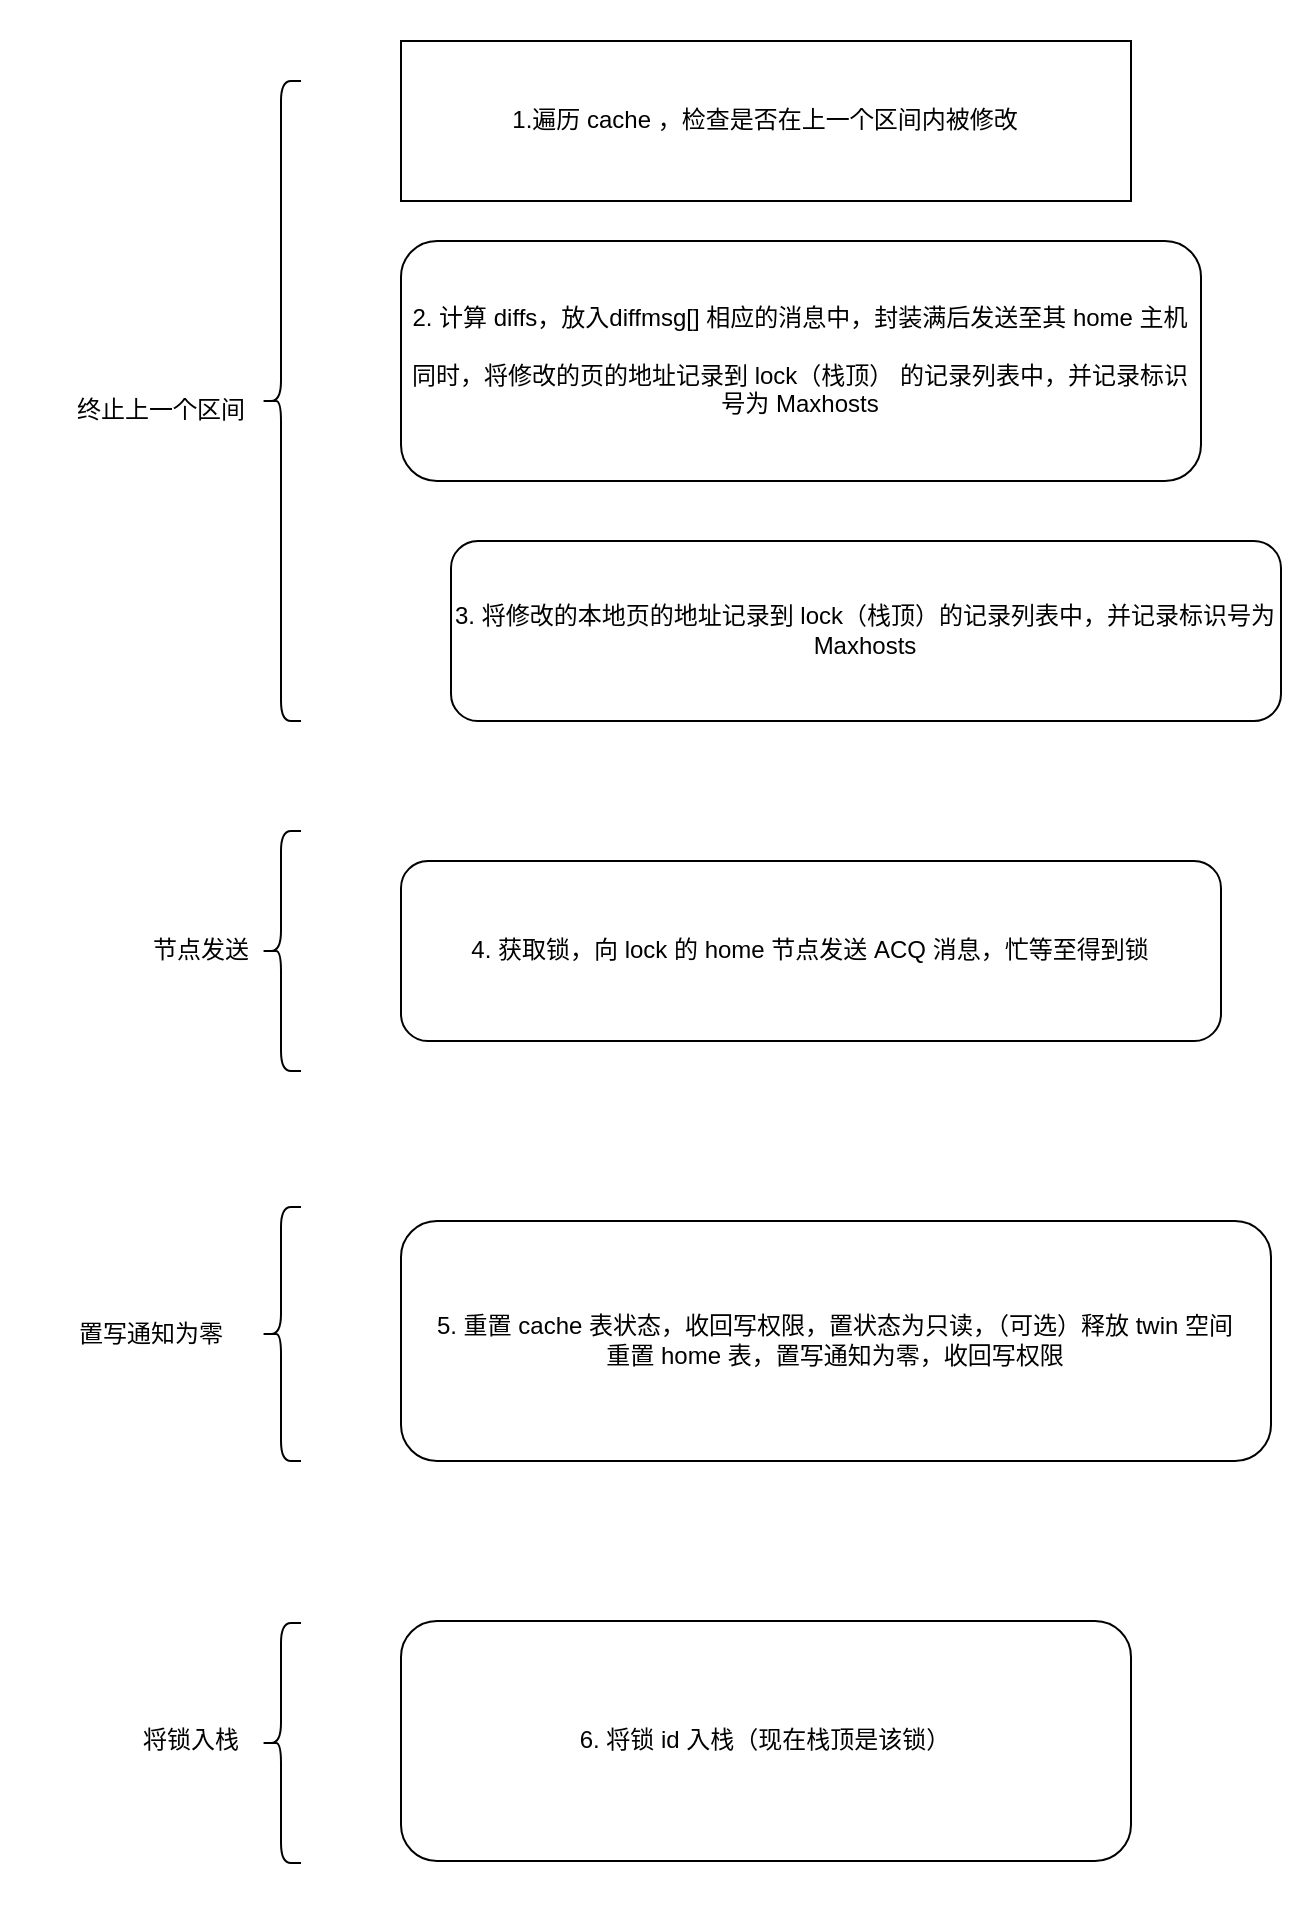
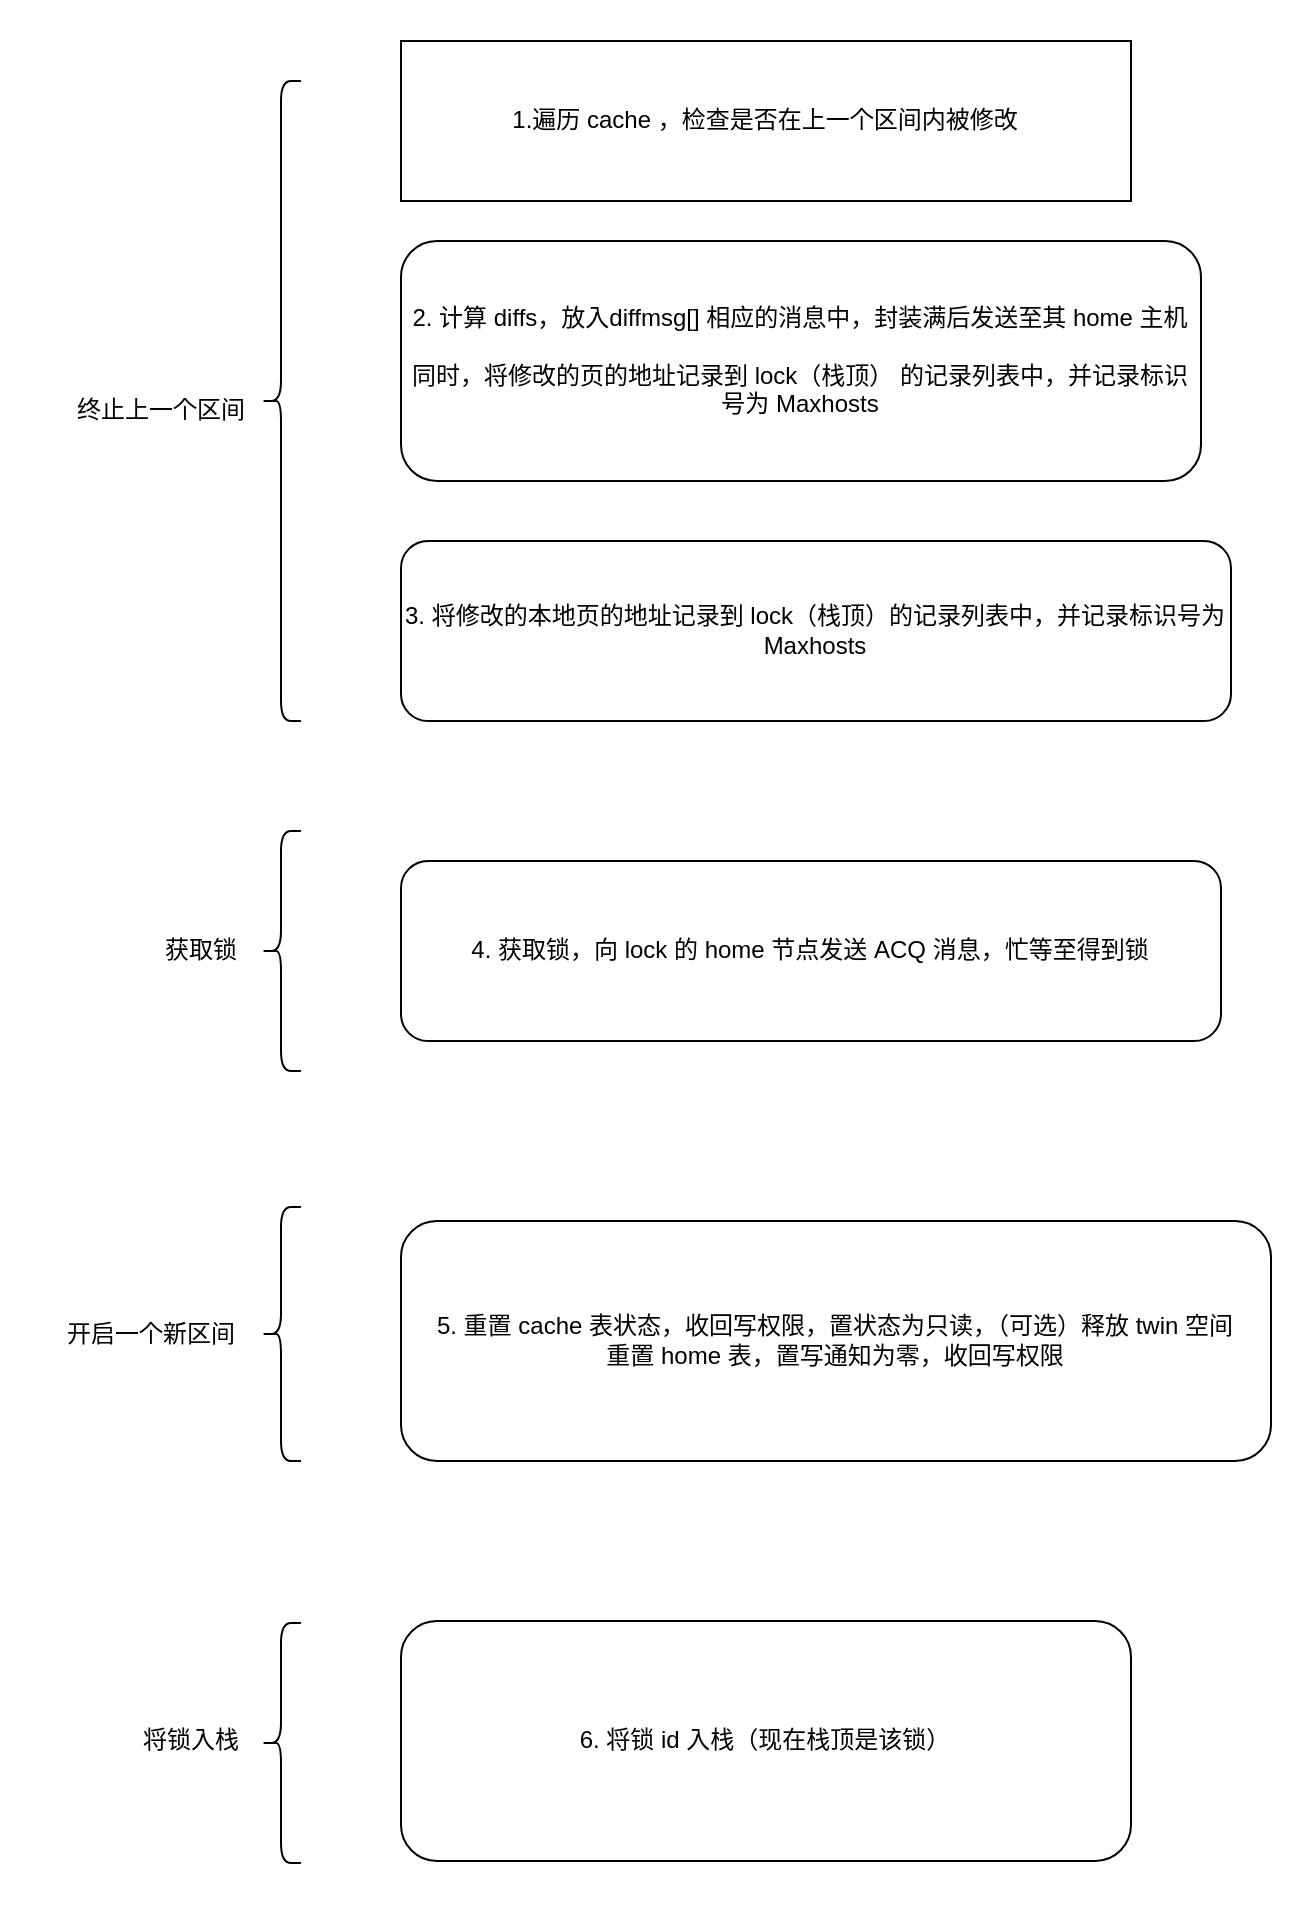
(866, 631) -> (816, 631)
(202, 951) -> (202, 951)
(152, 1335) -> (152, 1335)
